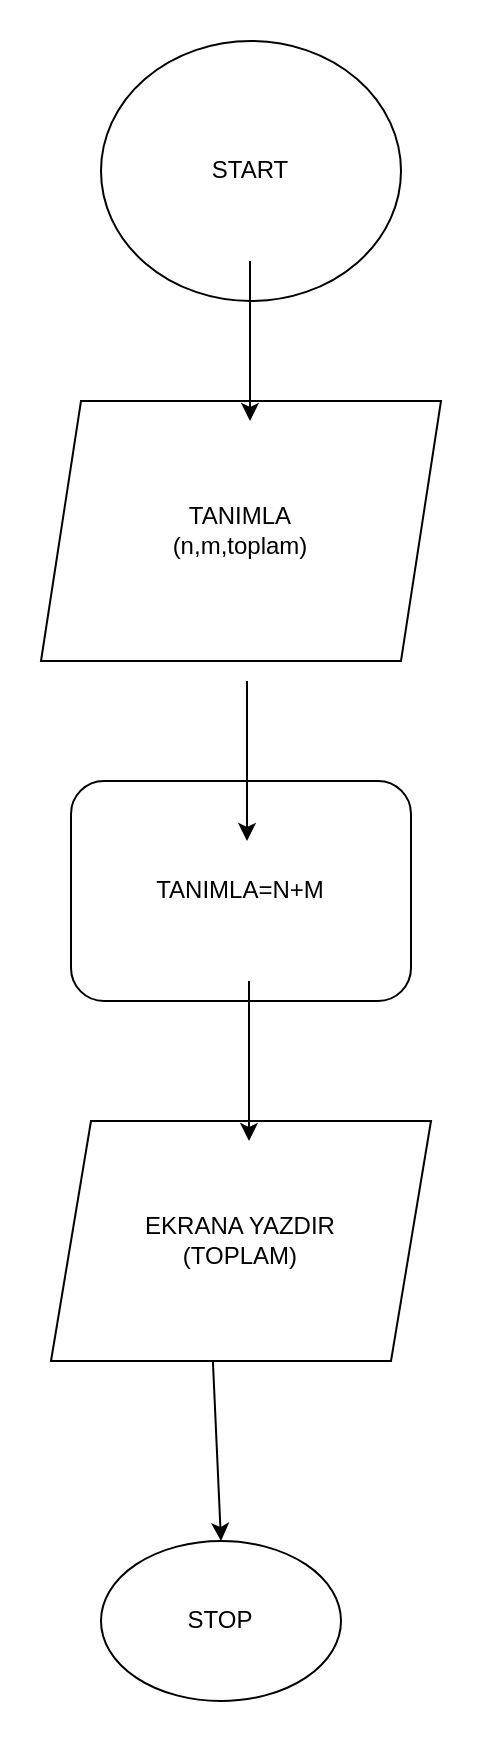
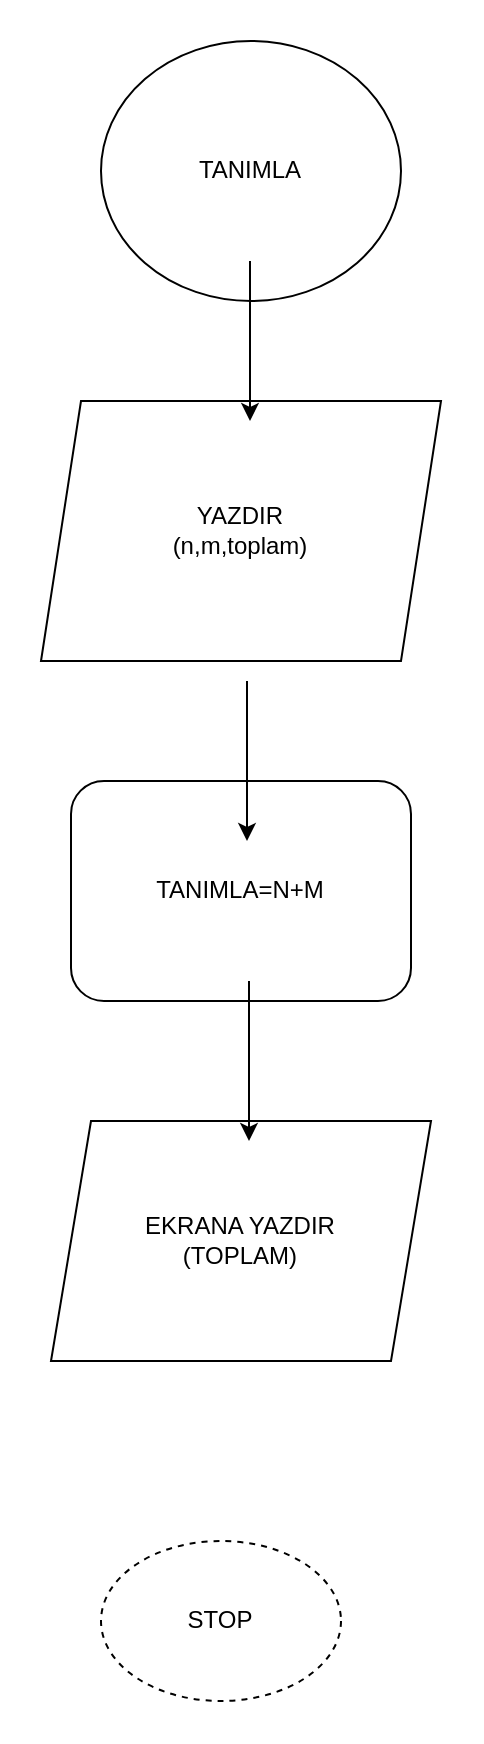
(251, 171) -> (251, 171)
(241, 531) -> (241, 531)
(217, 1444) -> none
(221, 1621) -> (221, 1621)
